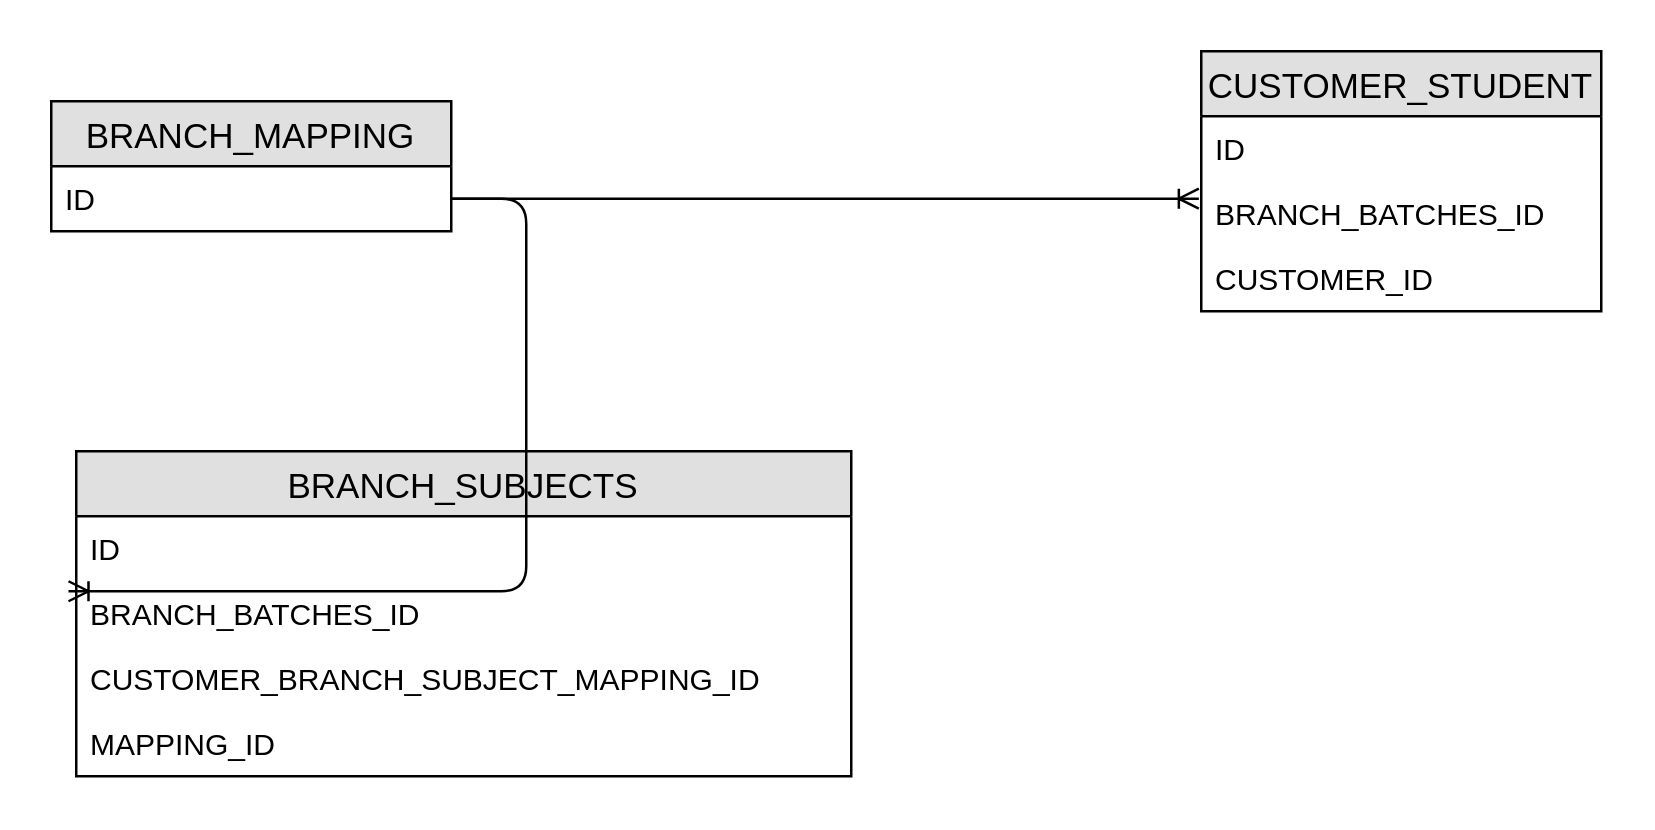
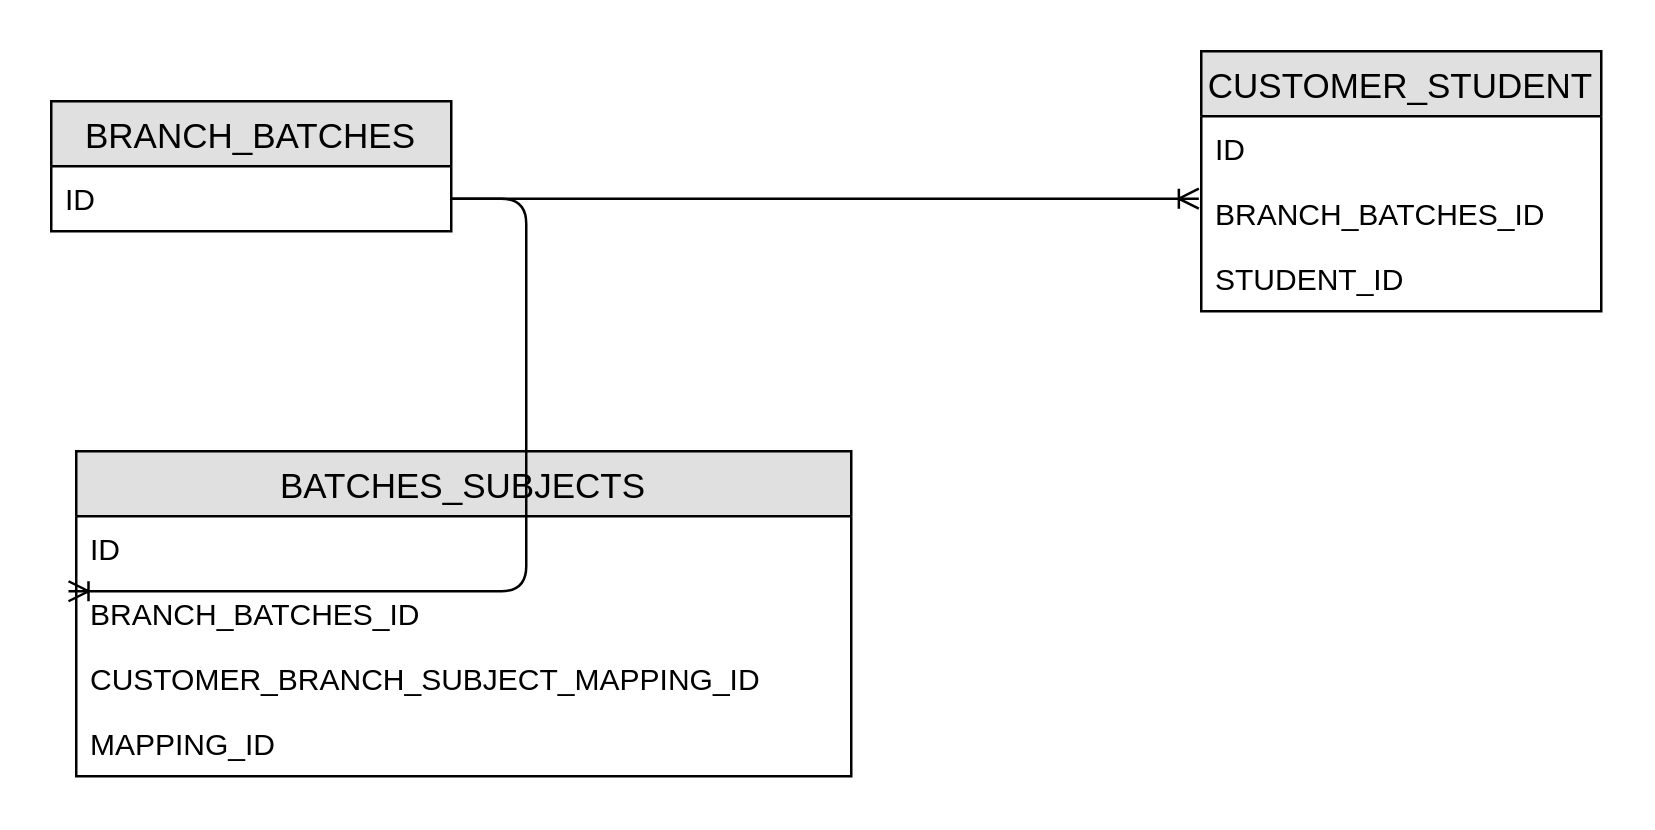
(250, 136) -> (250, 136)
(1307, 280) -> (1299, 280)
(463, 486) -> (463, 486)
